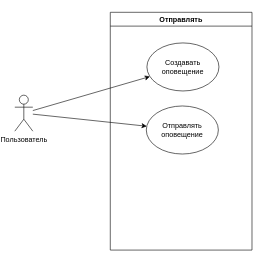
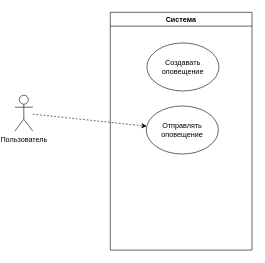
(181, 20) -> (181, 20)
(89, 94) -> none
(87, 120) -> (87, 120)
